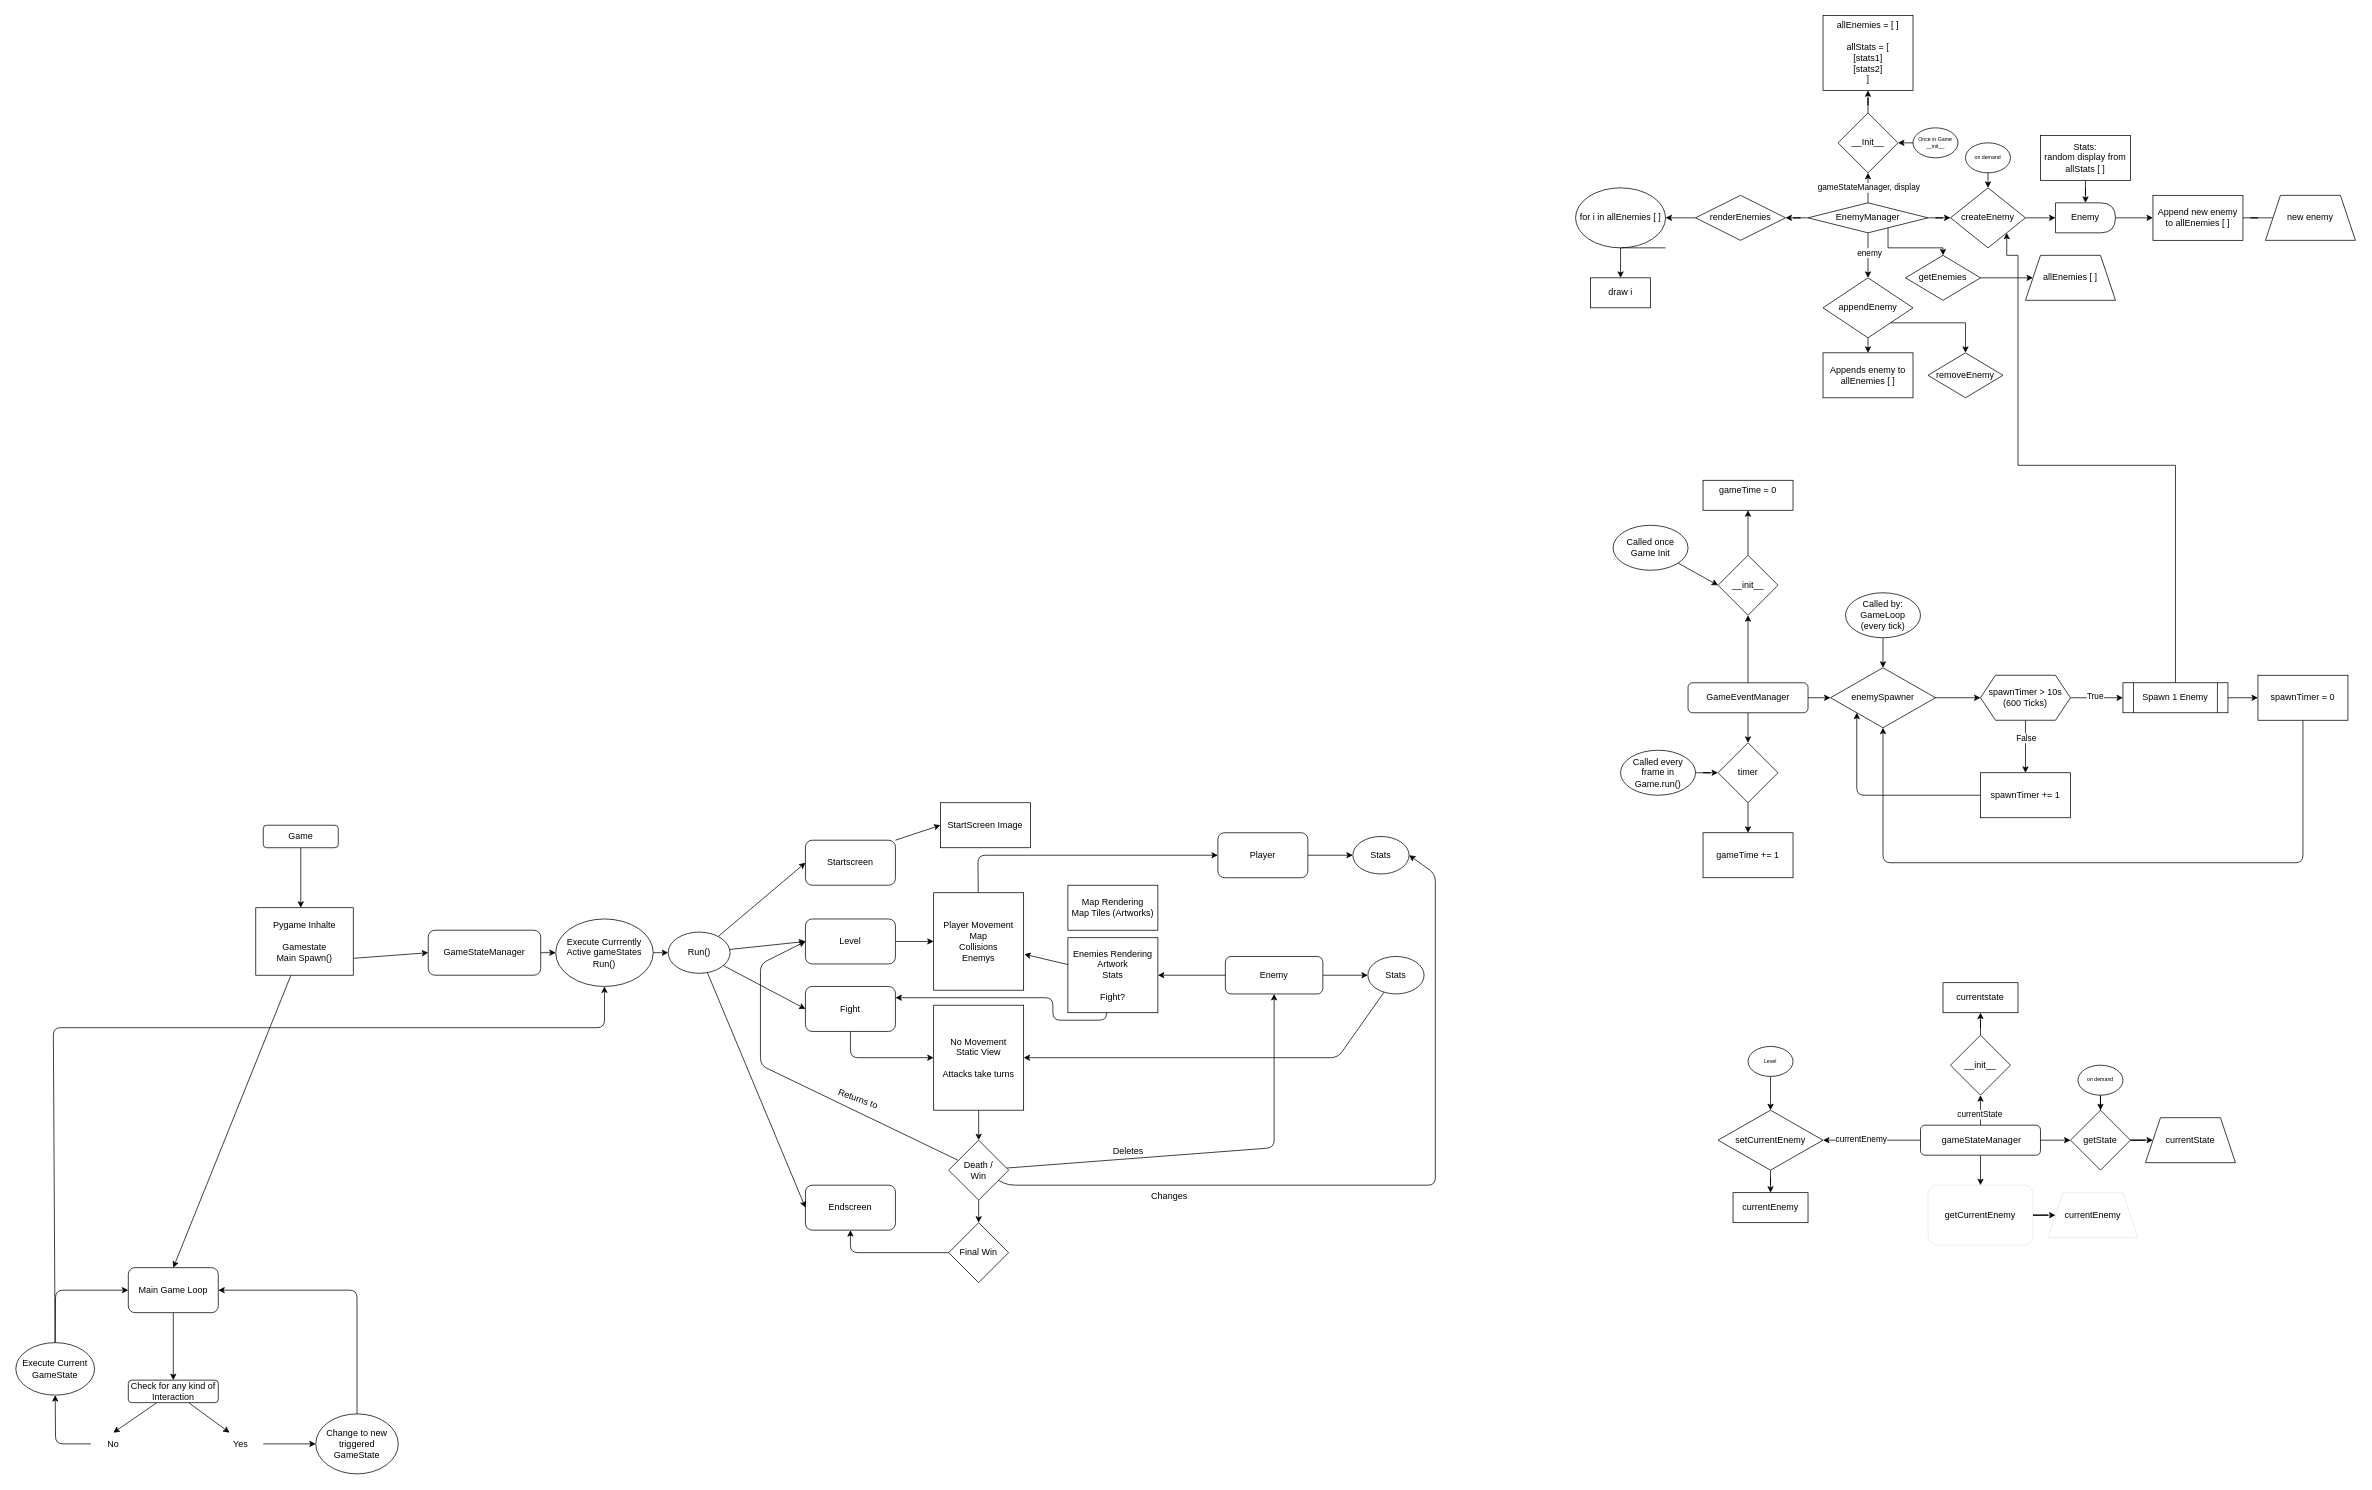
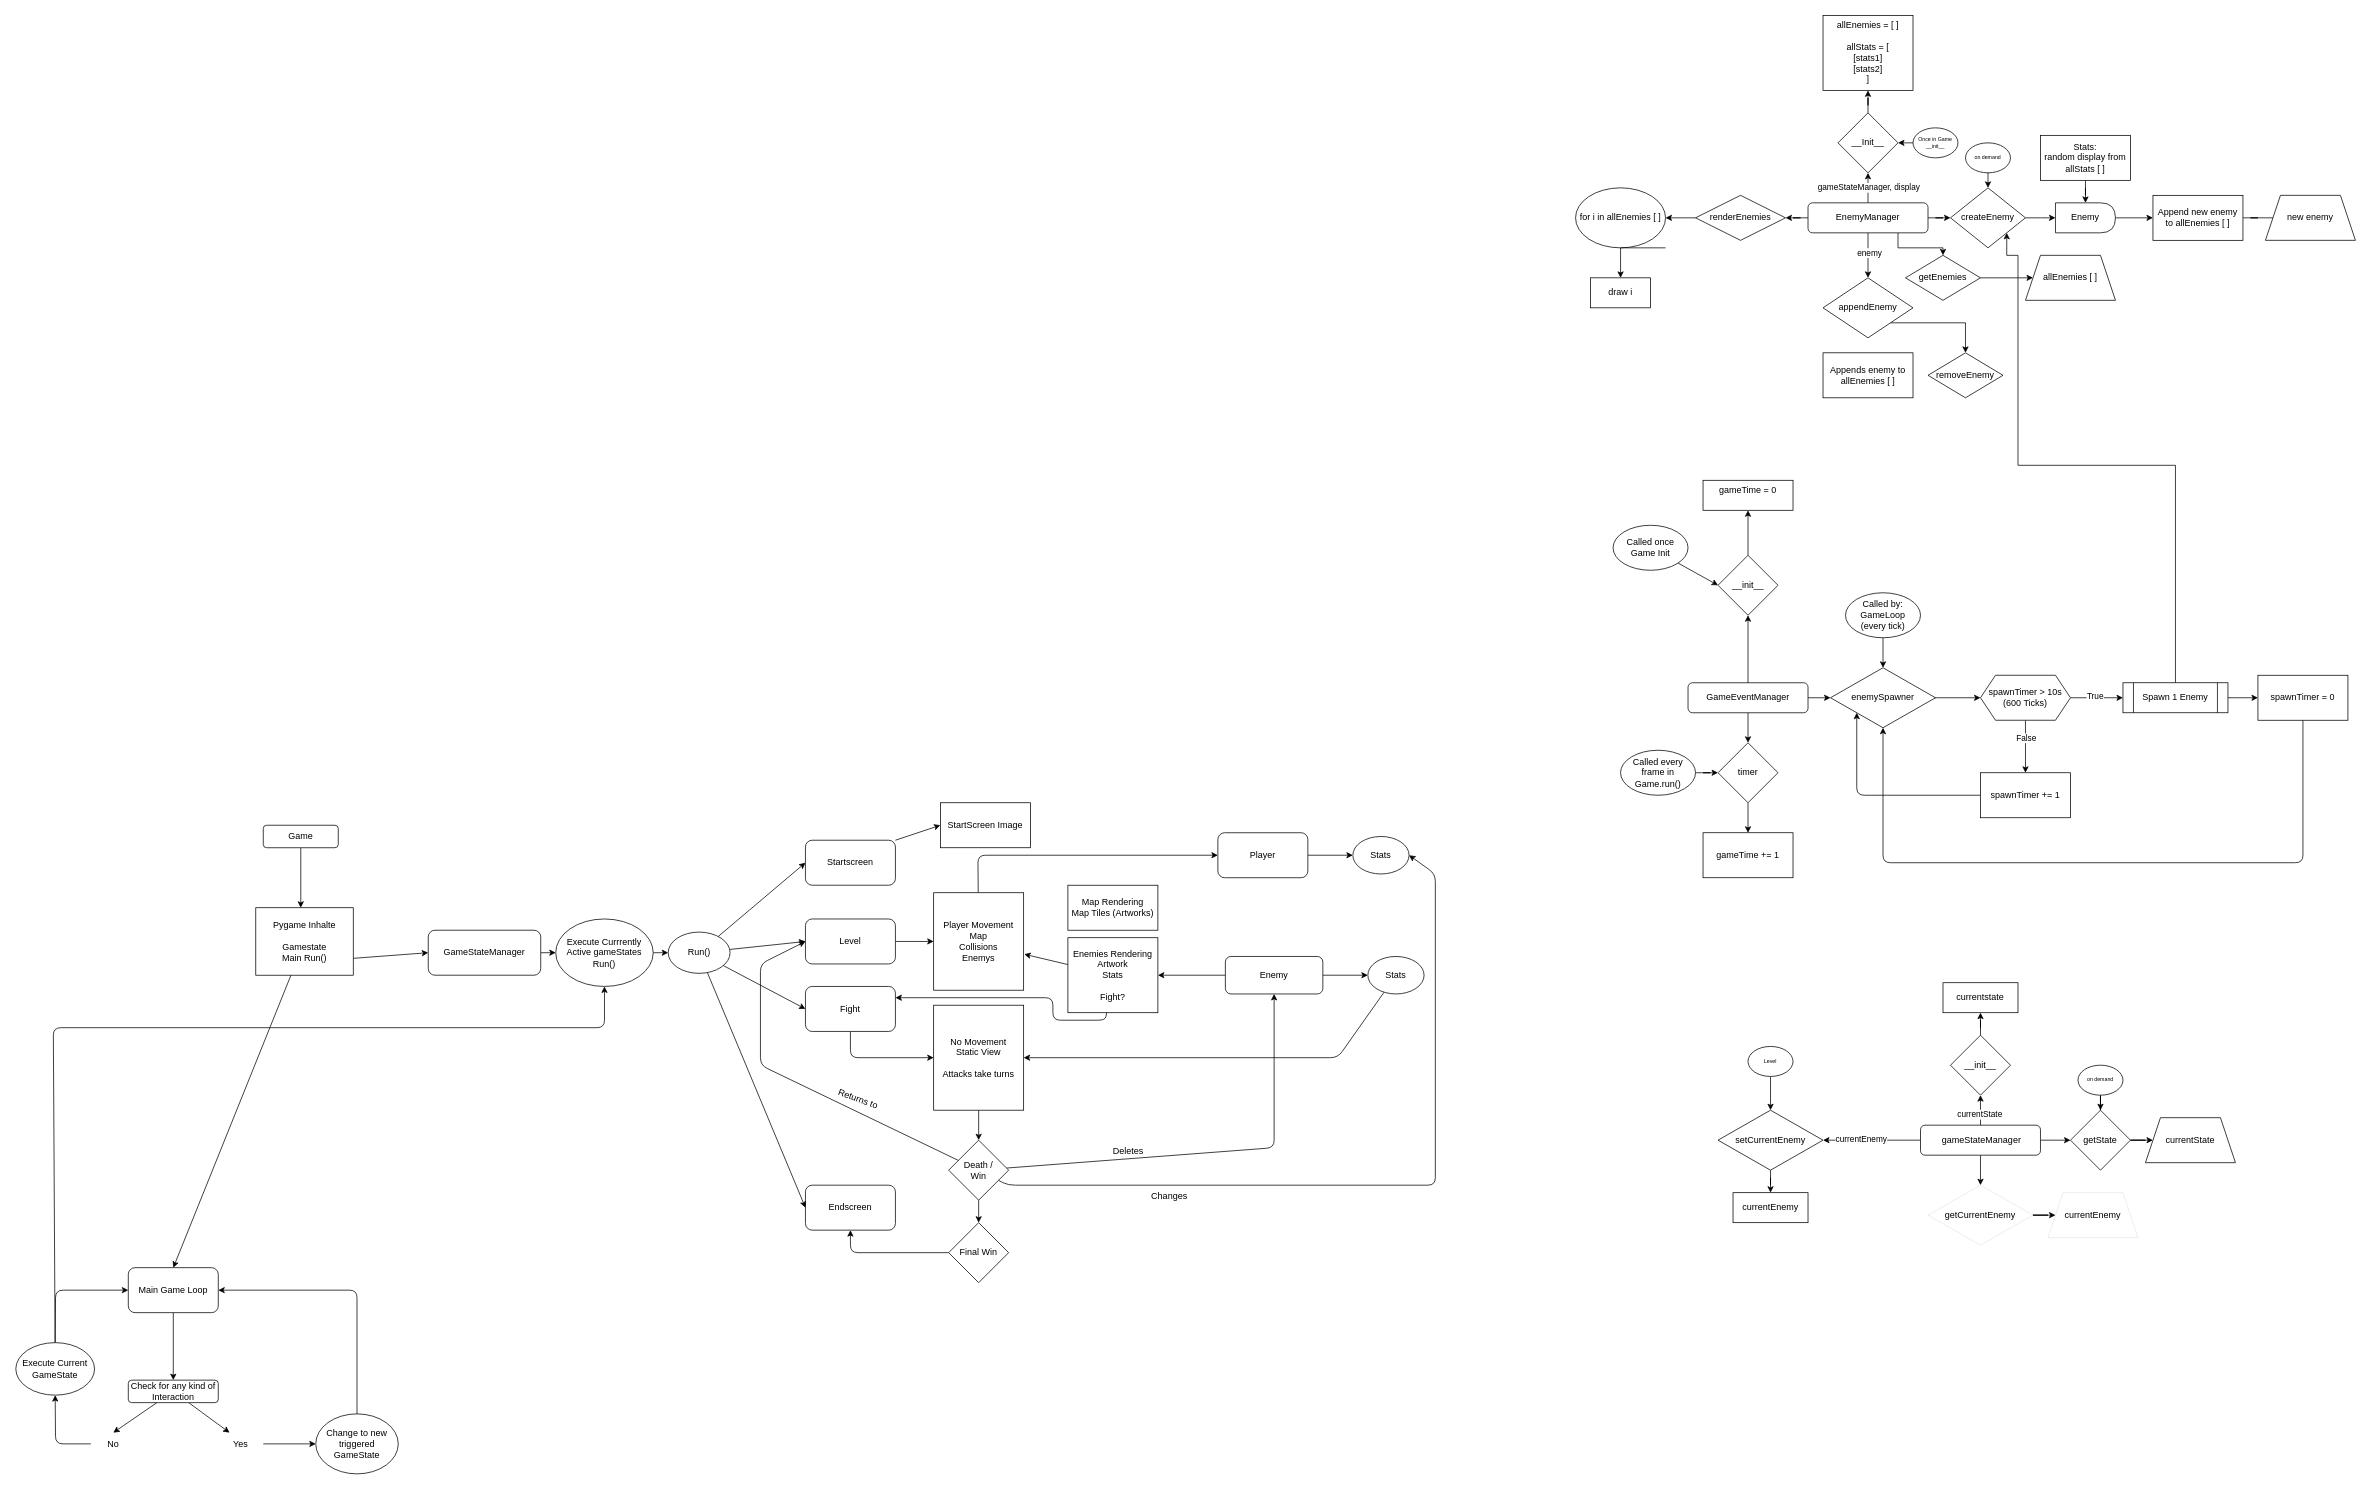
(1868, 218) -> (1868, 218)
(1868, 346) -> none
(304, 942) -> (304, 942)
(1980, 1215) -> (1980, 1215)
